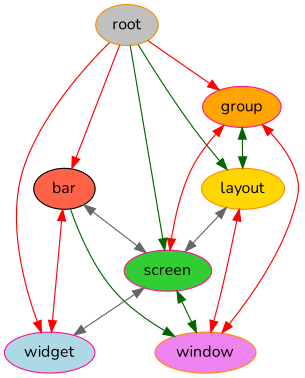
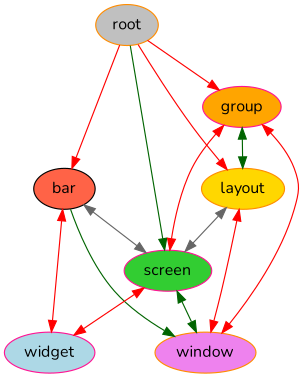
(177, 104) -> (177, 104)
(23, 170) -> none
(109, 312) -> (109, 312)
